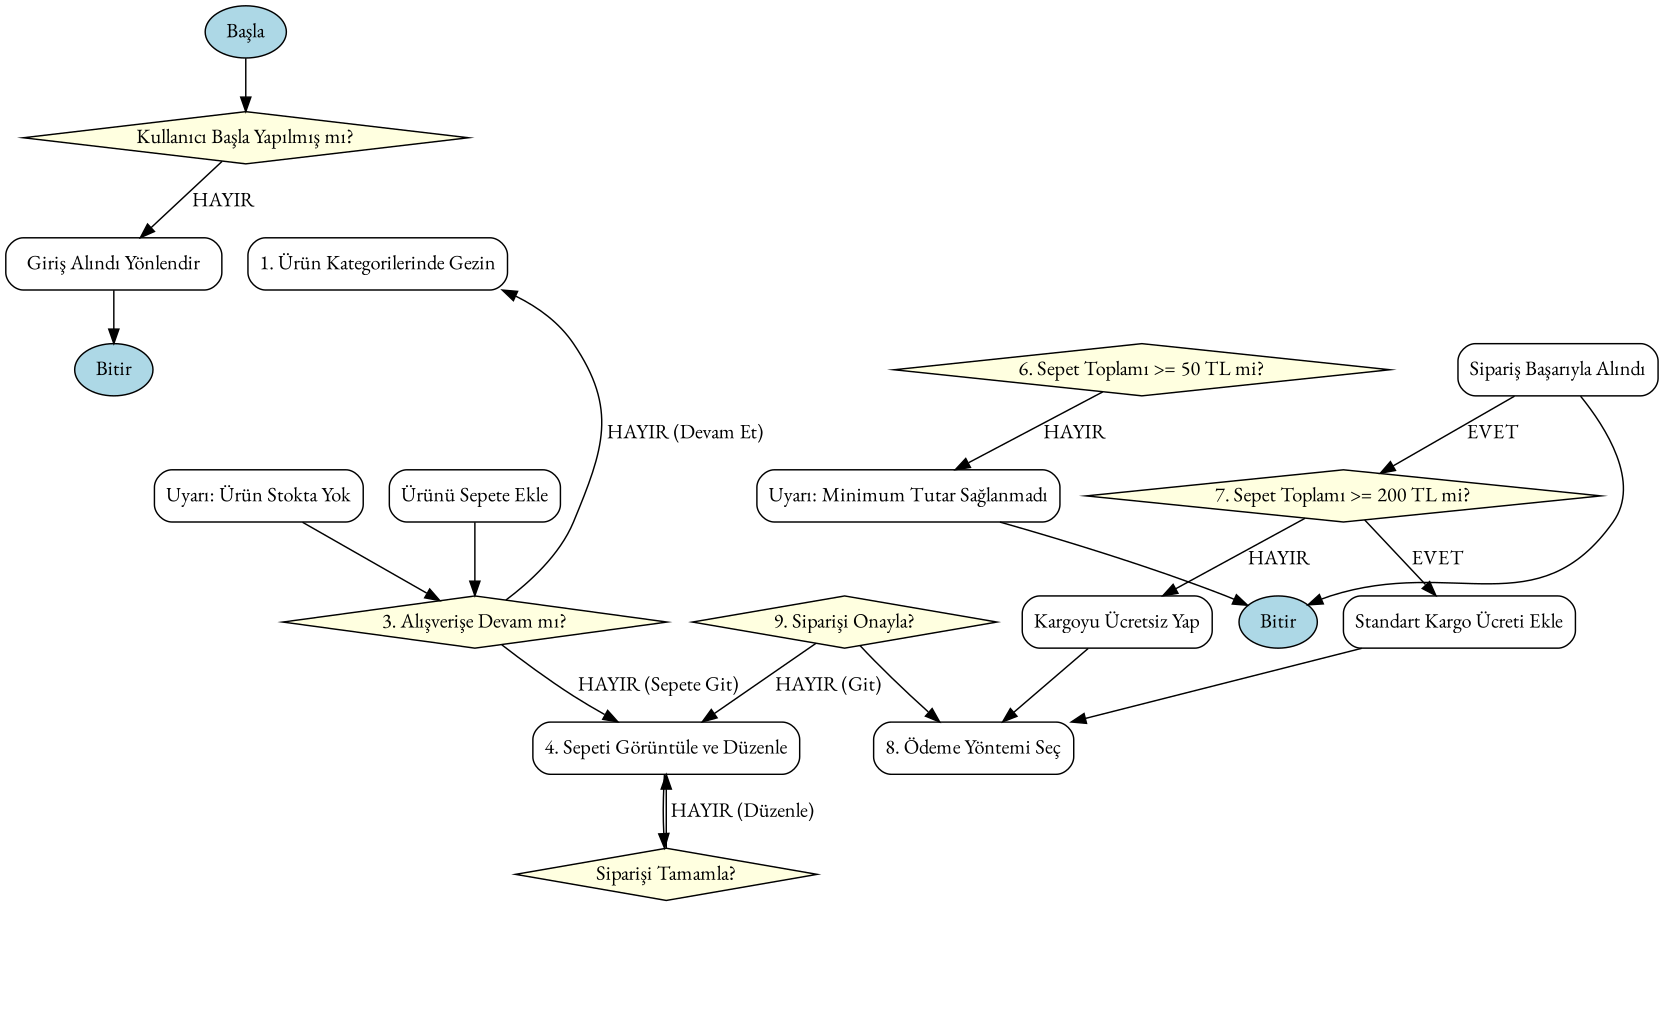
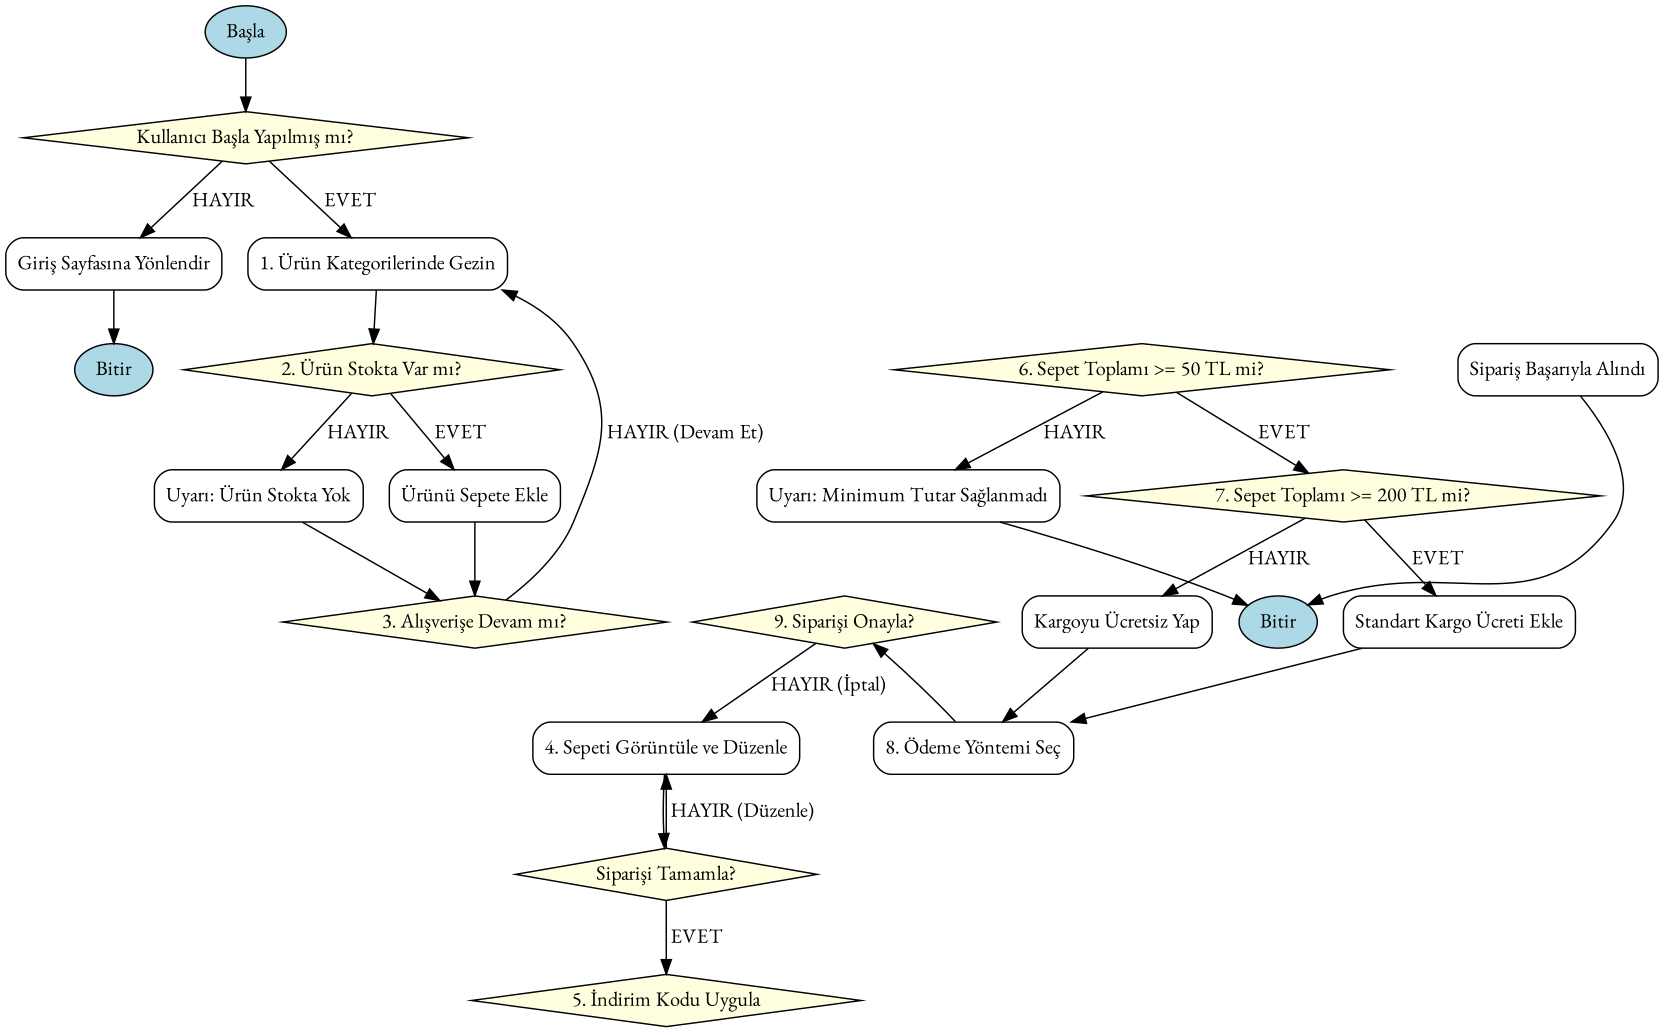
none -> (305, 194)
(114, 264) -> (114, 264)
none -> (372, 370)
(1454, 431) -> (1236, 429)
(893, 679) -> (921, 687)
(552, 682) -> none
(827, 685) -> (827, 685)
none -> (666, 1001)
